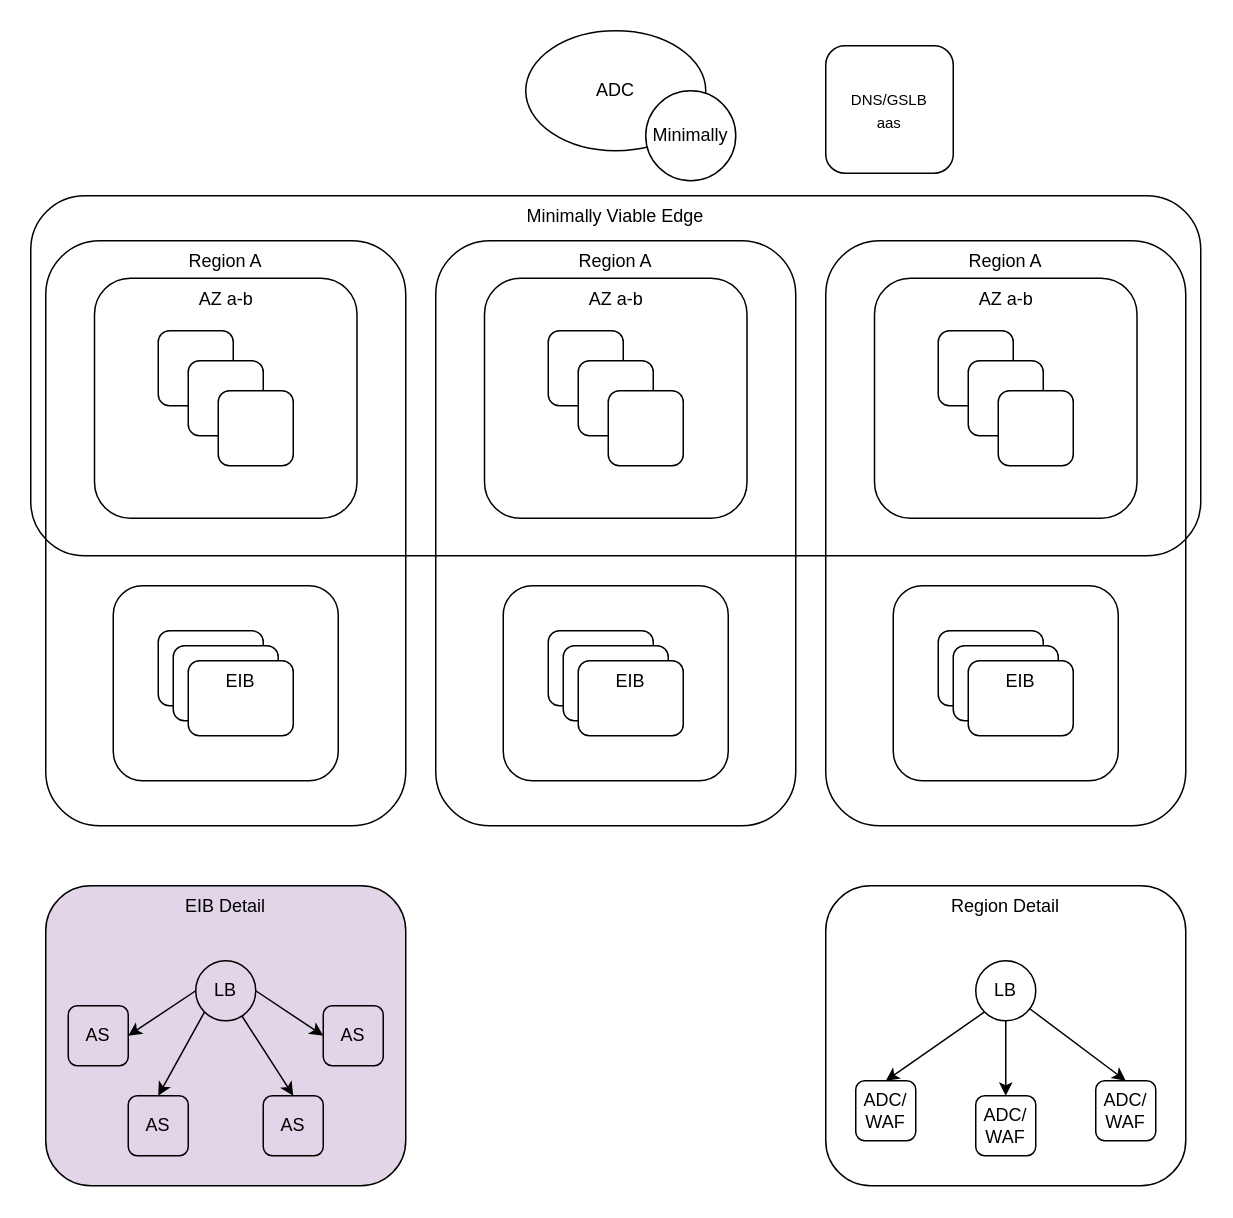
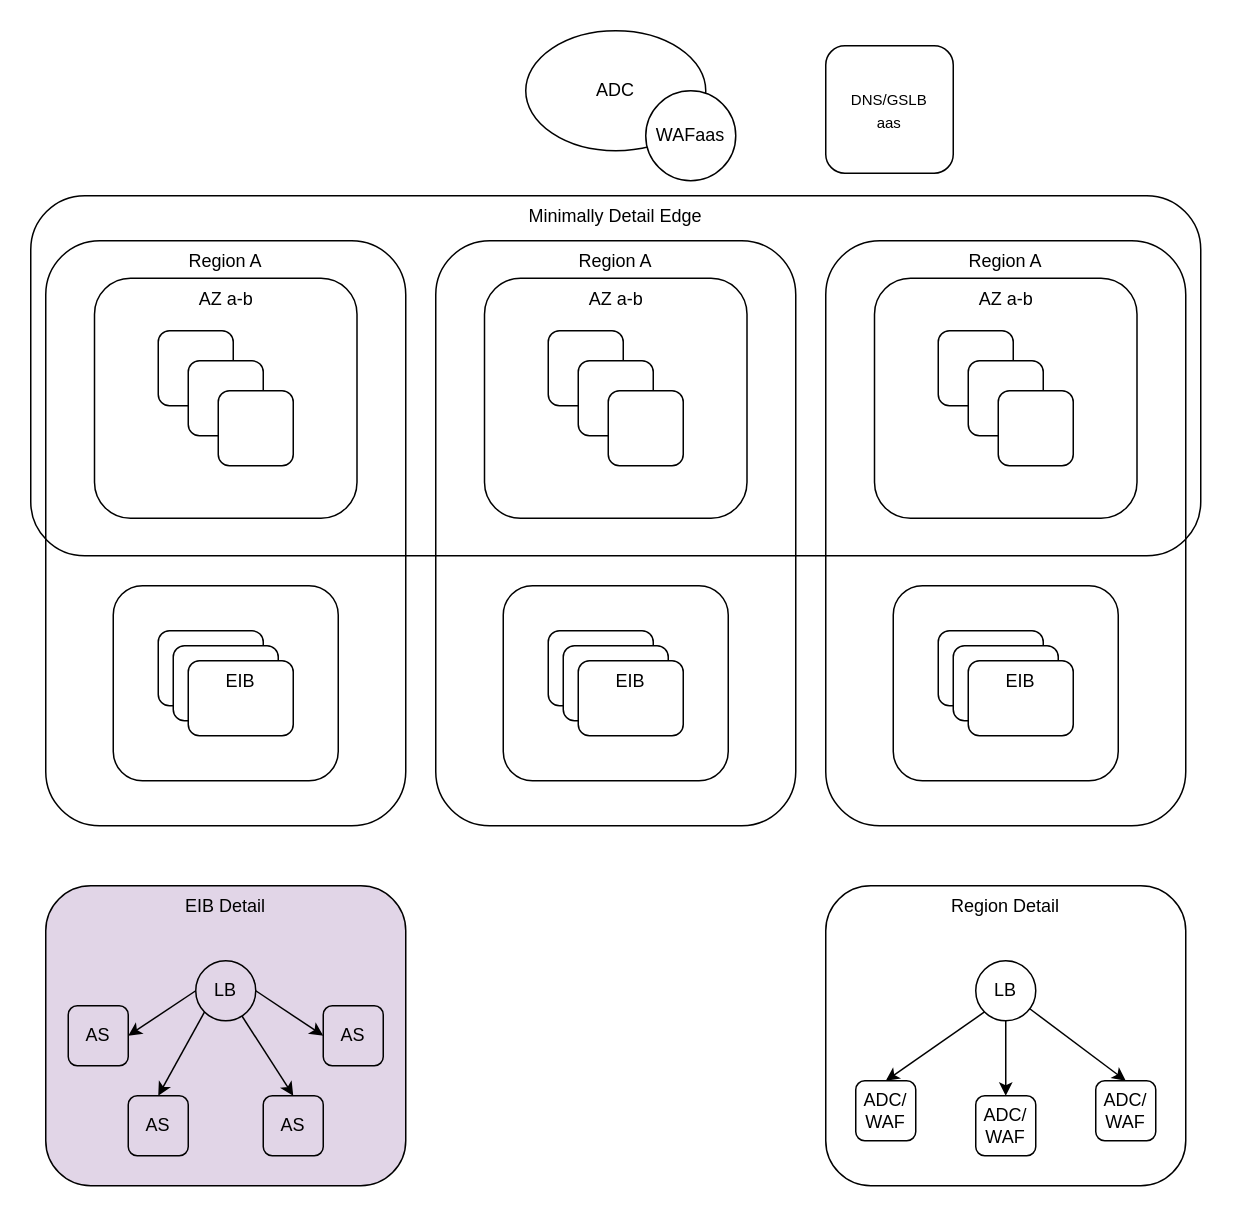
(691, 136) -> (691, 136)
(616, 217) -> (616, 217)
